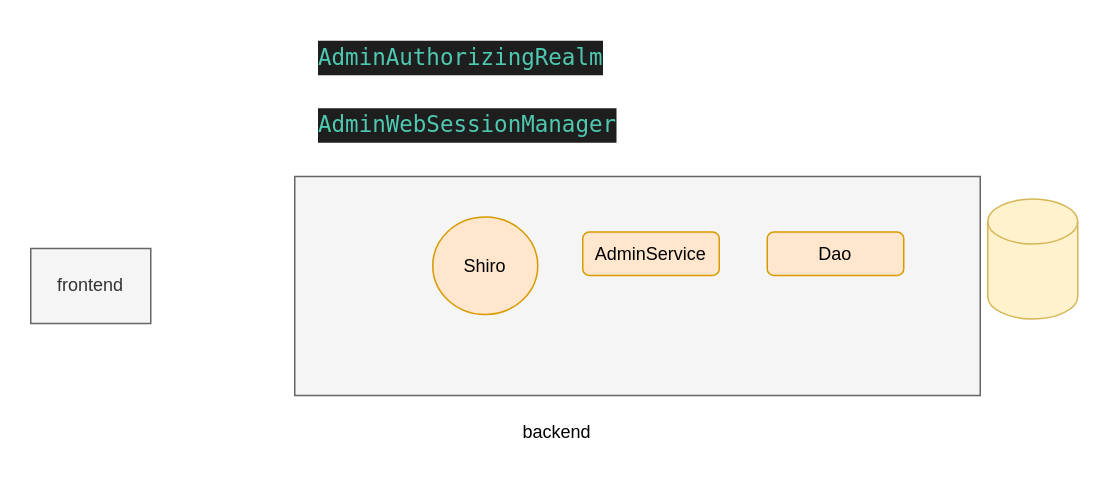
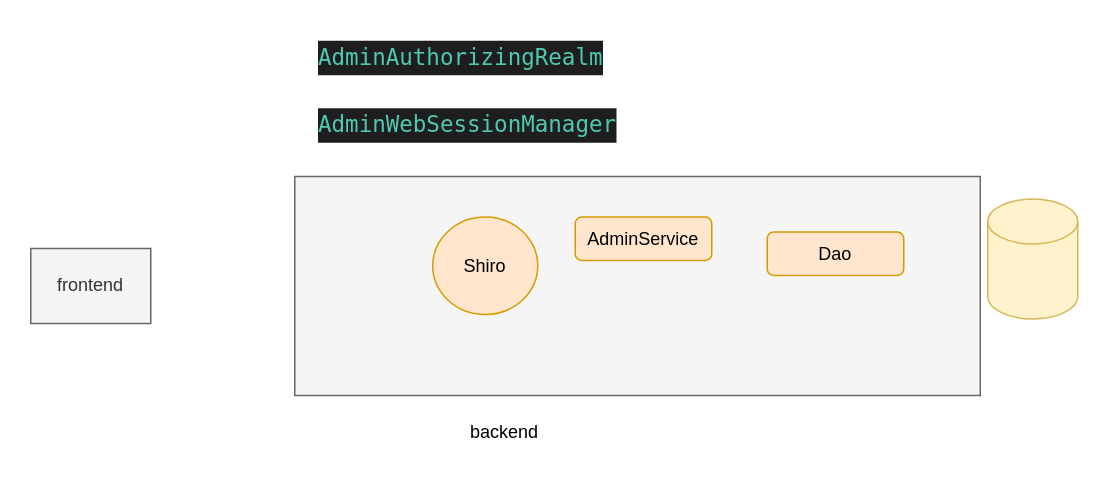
(651, 254) -> (644, 239)
(557, 433) -> (505, 433)
